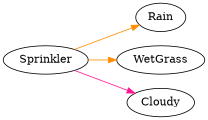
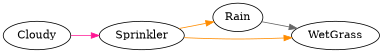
none -> (276, 24)
(101, 80) -> (81, 36)
